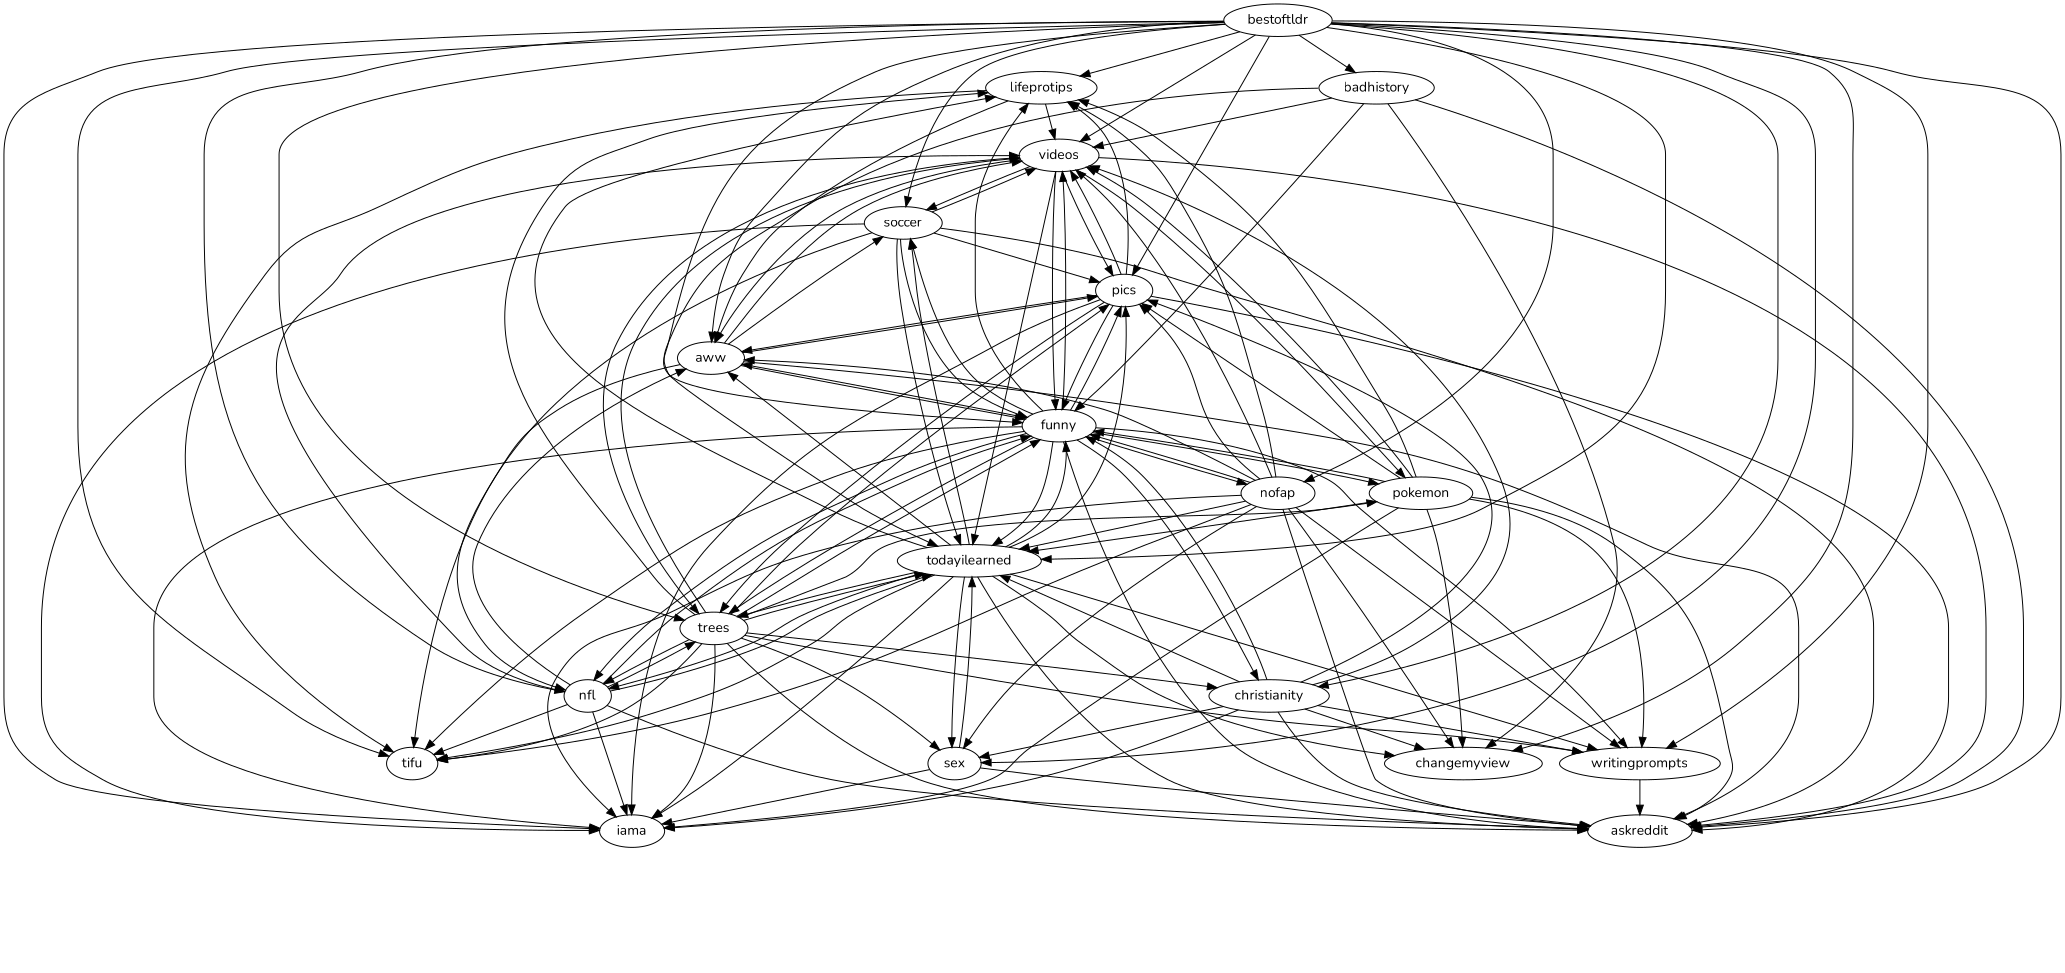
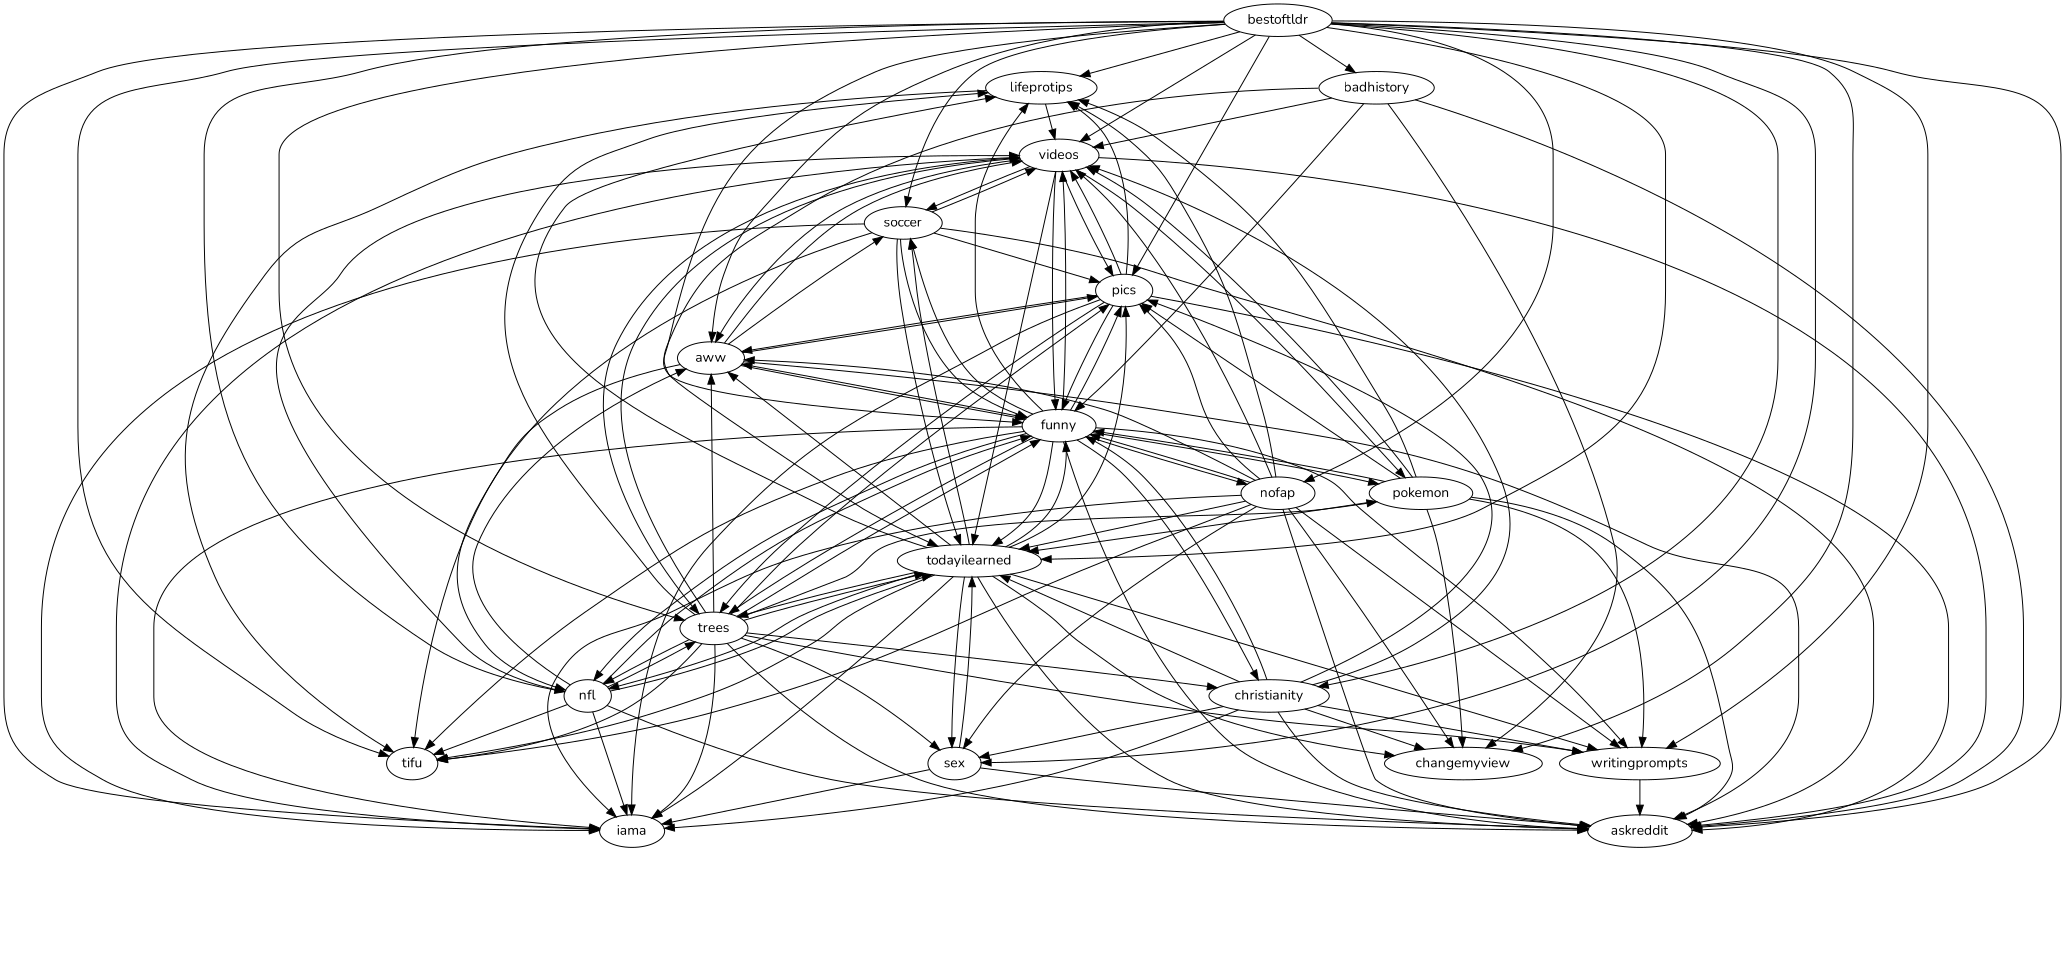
(860, 171) -> (713, 498)
(1058, 728) -> (252, 369)
